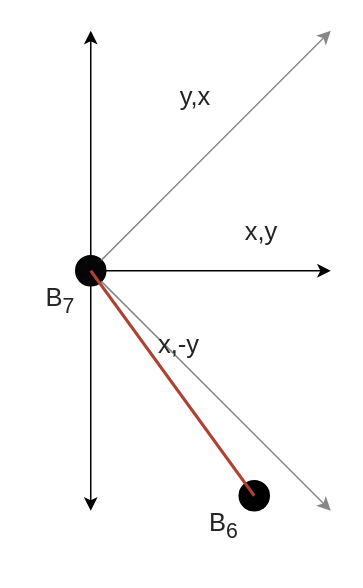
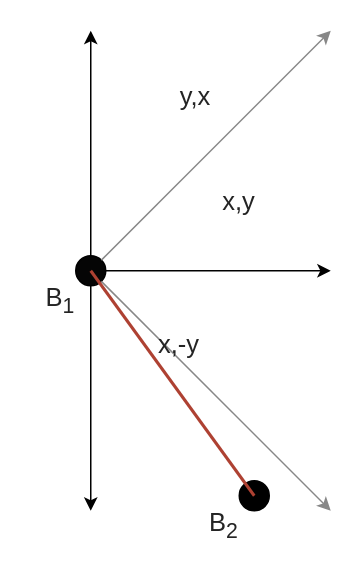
(262, 233) -> (239, 203)
(61, 301) -> (61, 301)
(224, 526) -> (224, 526)
